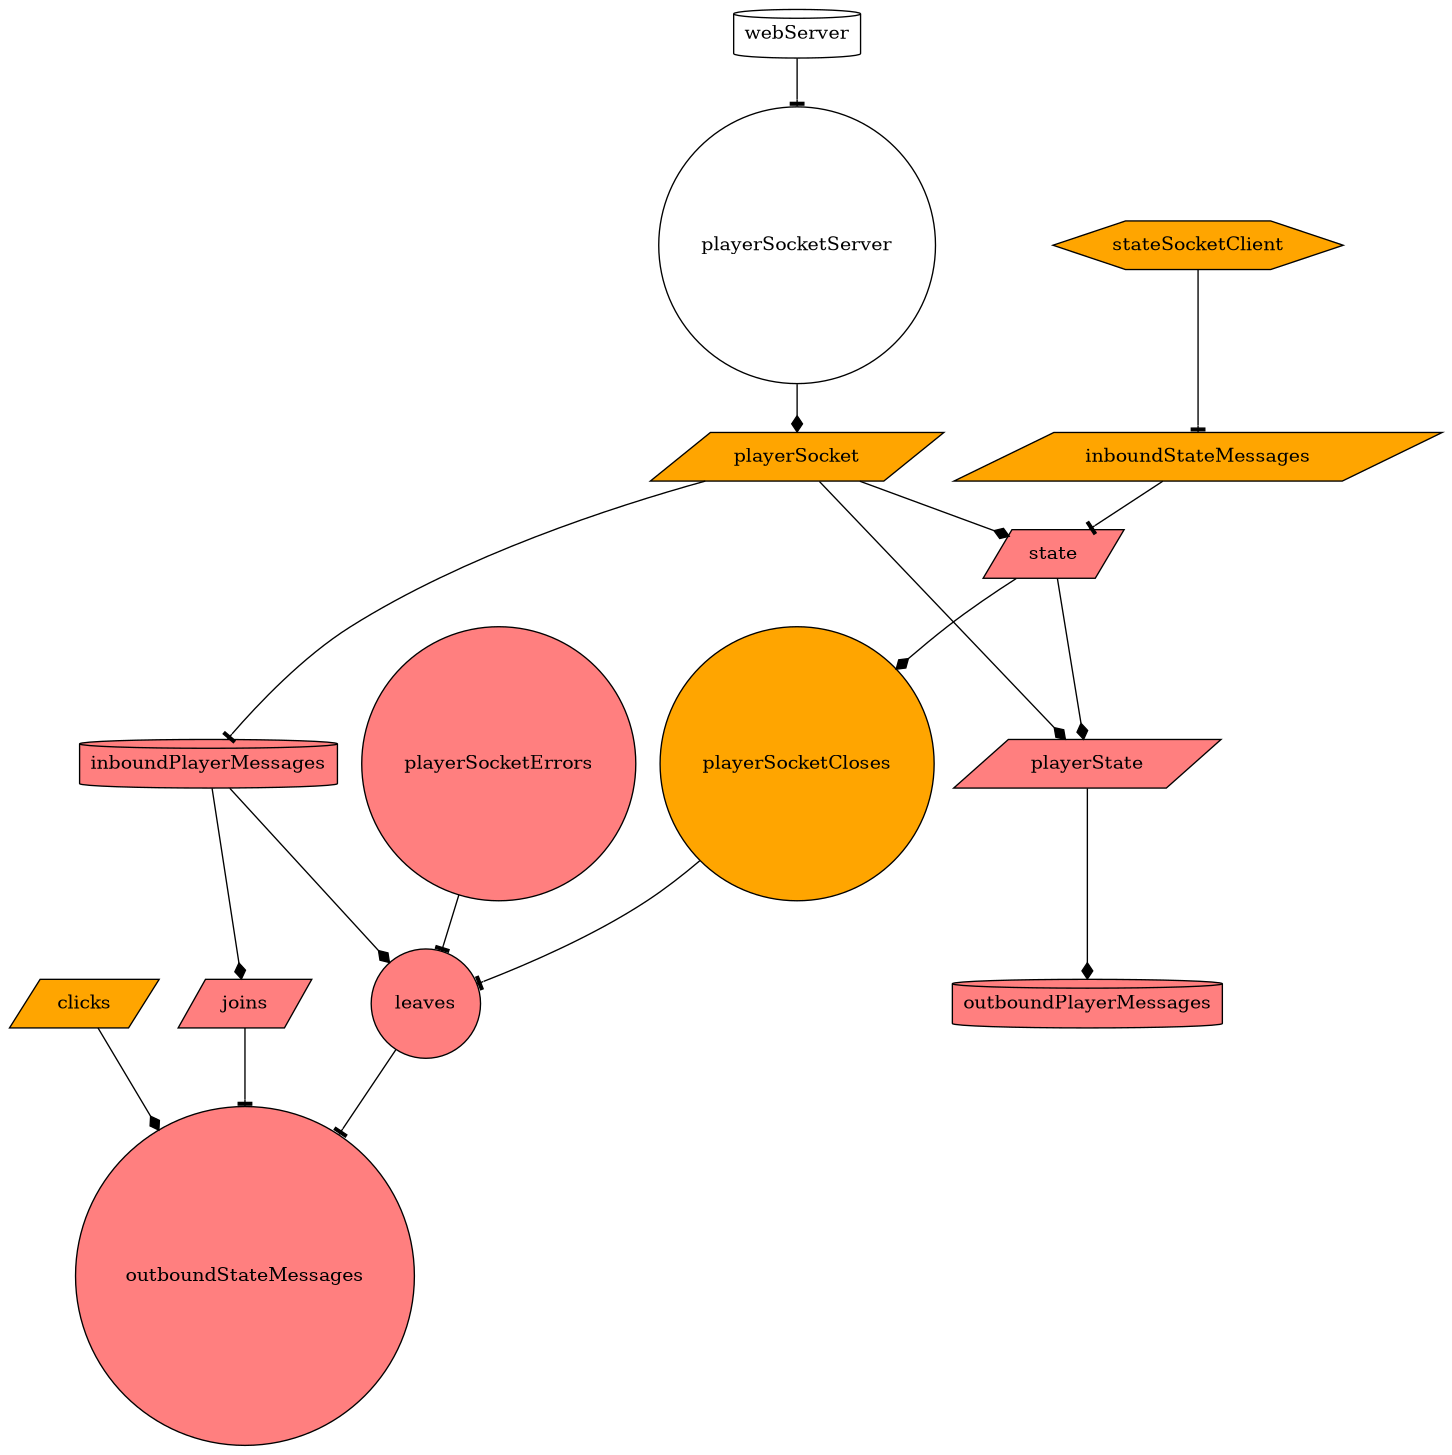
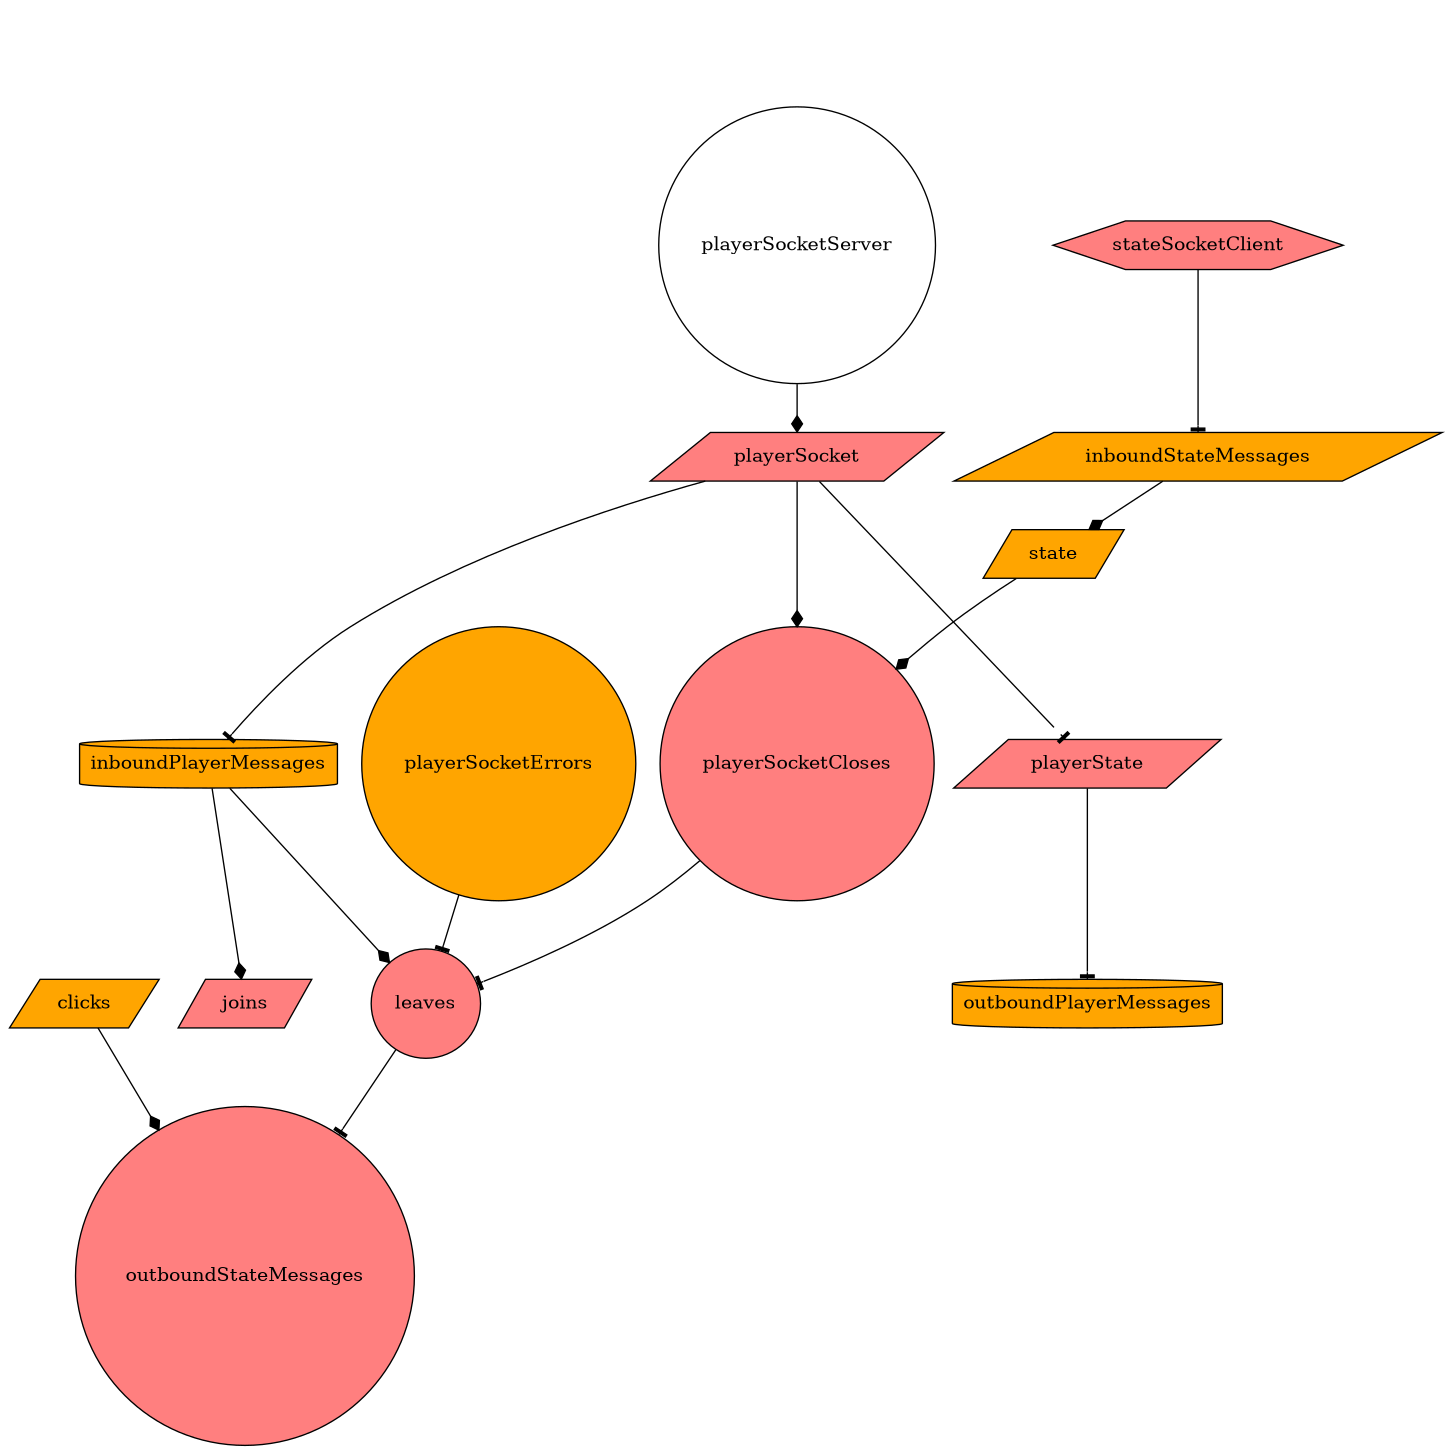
(797, 34) -> none
(1198, 245) -> (1198, 245)
(797, 457) -> (797, 457)
(1129, 503) -> (1129, 503)
(927, 506) -> (797, 546)
(1054, 554) -> (1054, 554)
(937, 604) -> (937, 604)
(1069, 651) -> none
(209, 764) -> (209, 764)
(499, 764) -> (499, 764)
(797, 764) -> (797, 764)
(1087, 880) -> (1087, 880)
(1087, 1004) -> (1087, 1004)
(245, 1064) -> none
